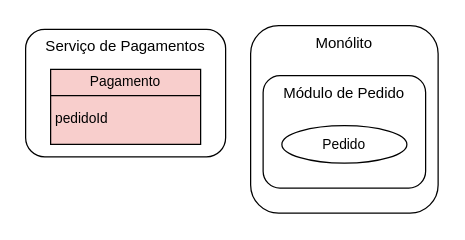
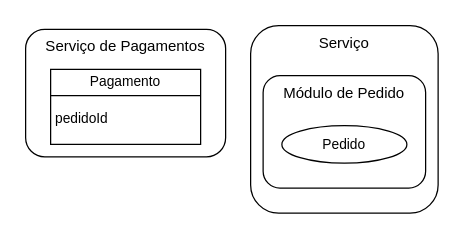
(344, 43) -> (344, 43)
(126, 107) -> (126, 107)
